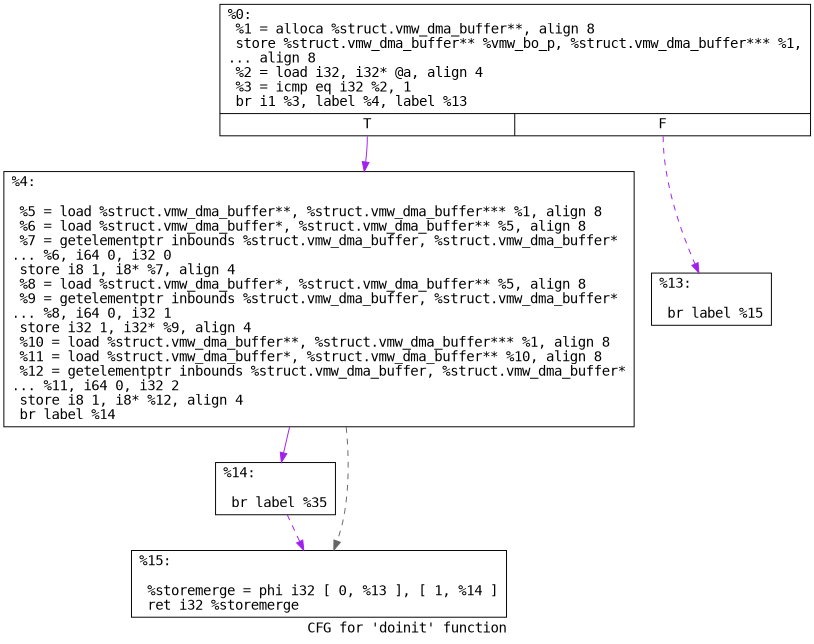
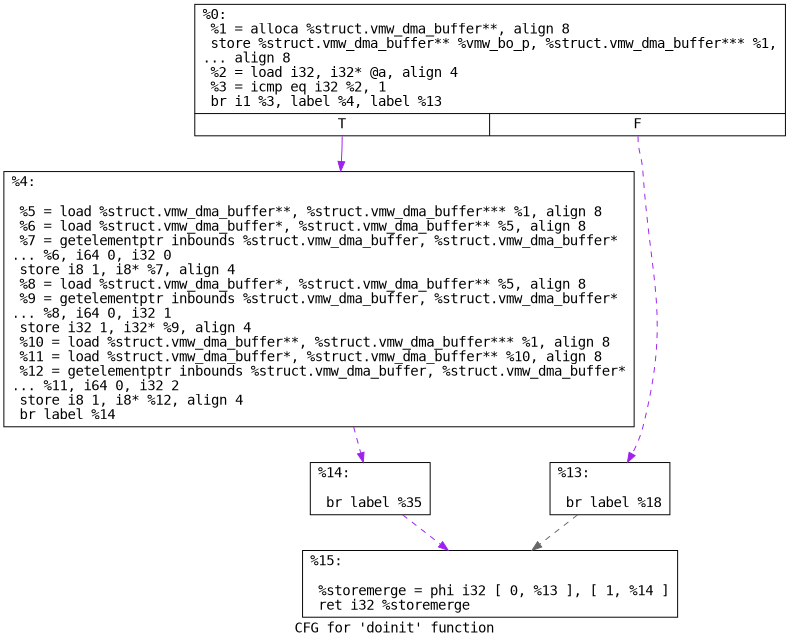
(711, 314) -> (610, 503)
(287, 440) -> (357, 440)
(348, 485) -> (559, 530)
